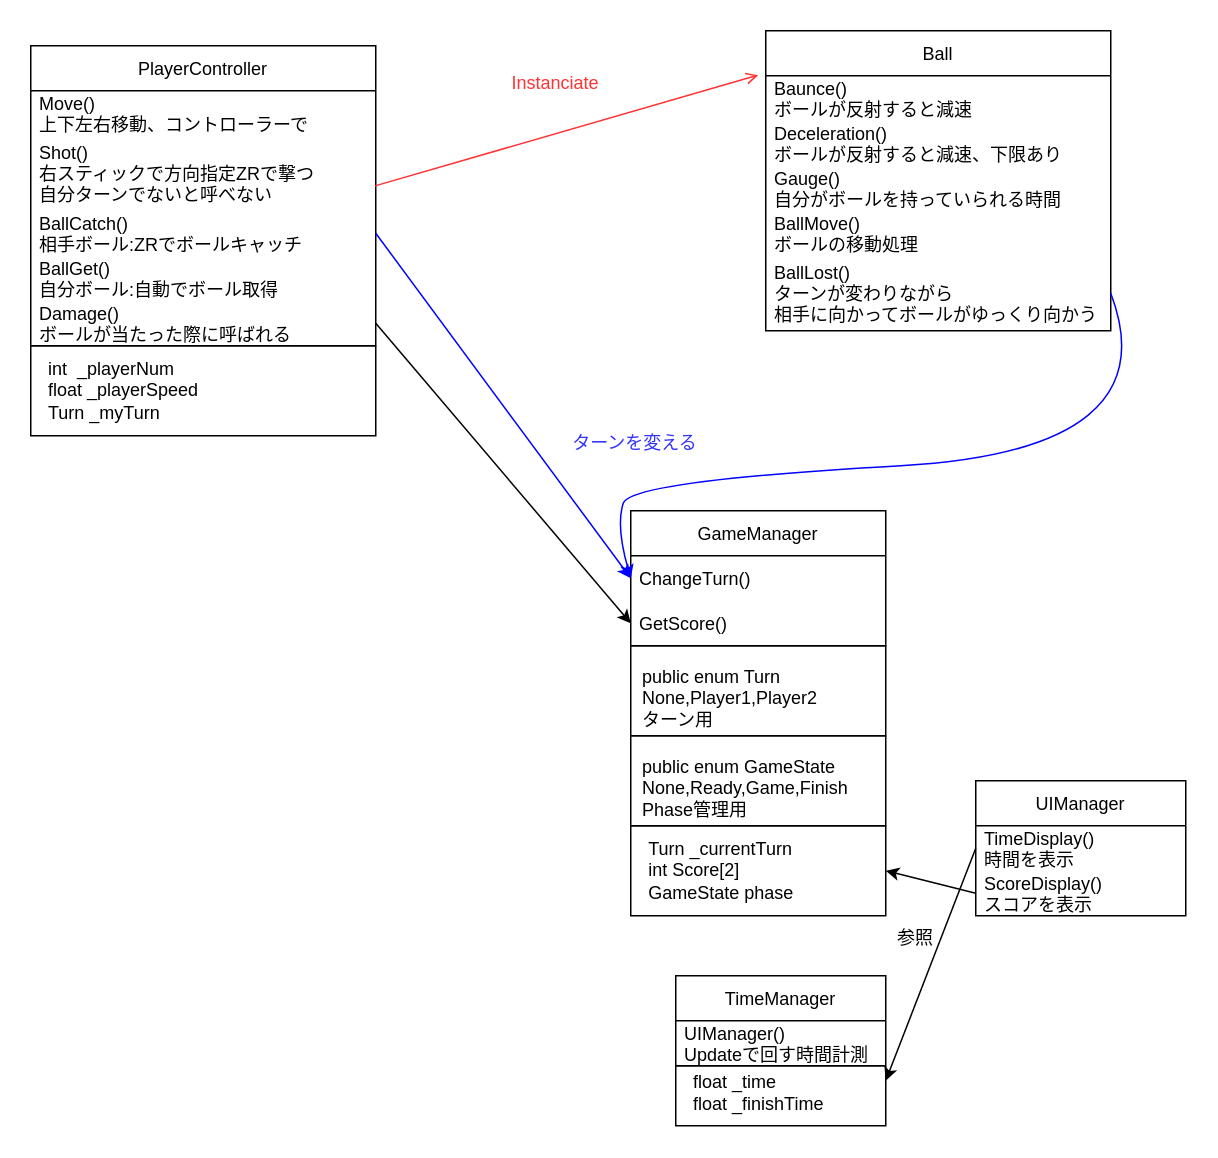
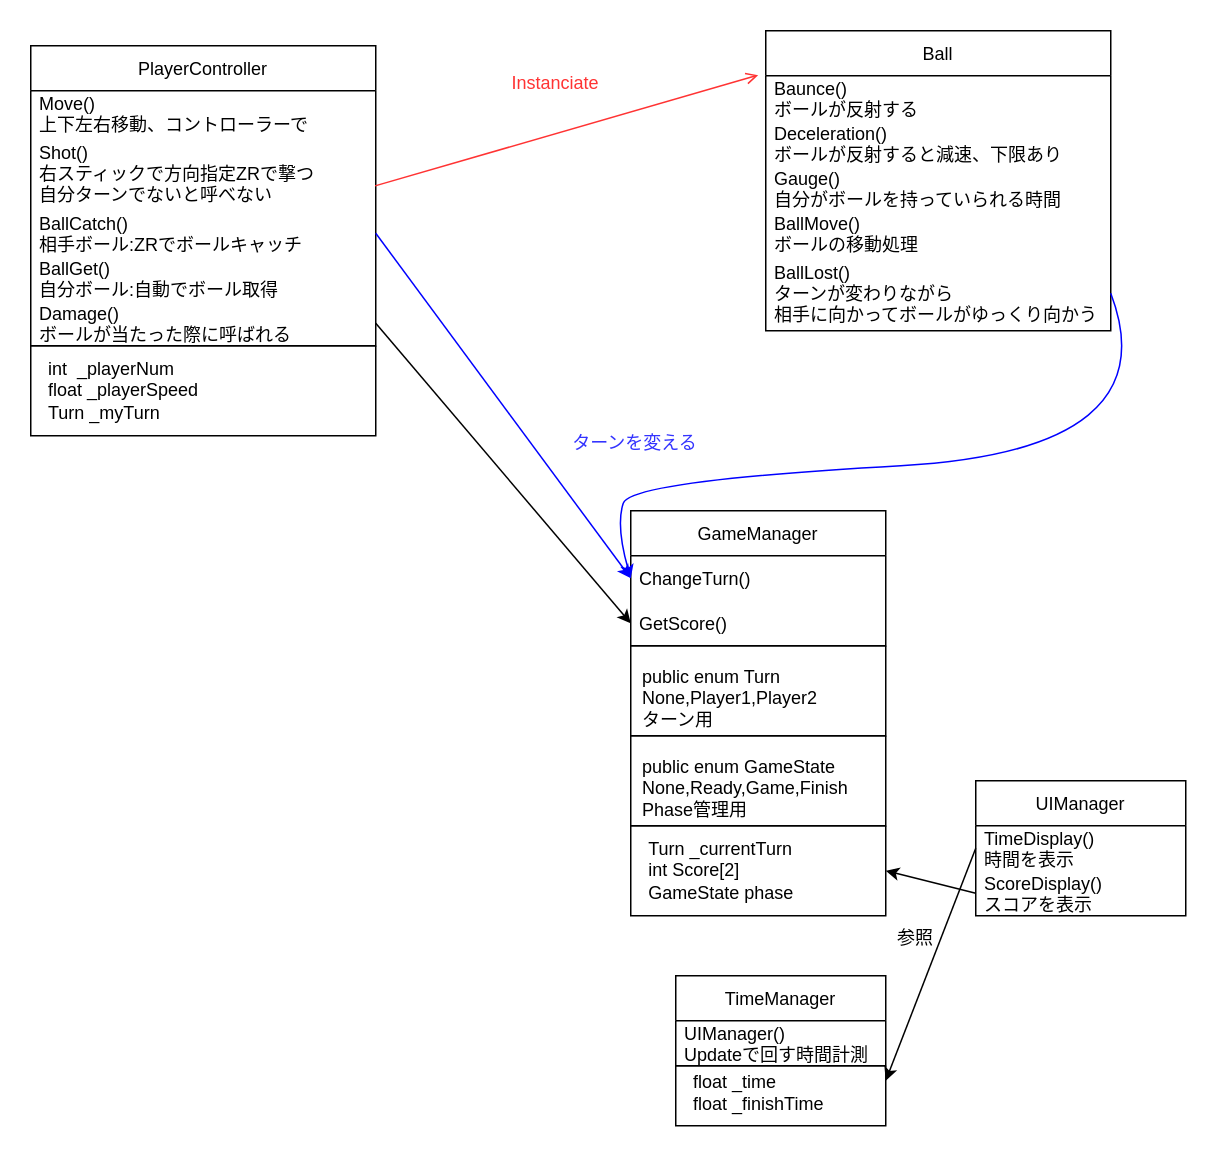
(814, 89) -> (814, 89)
